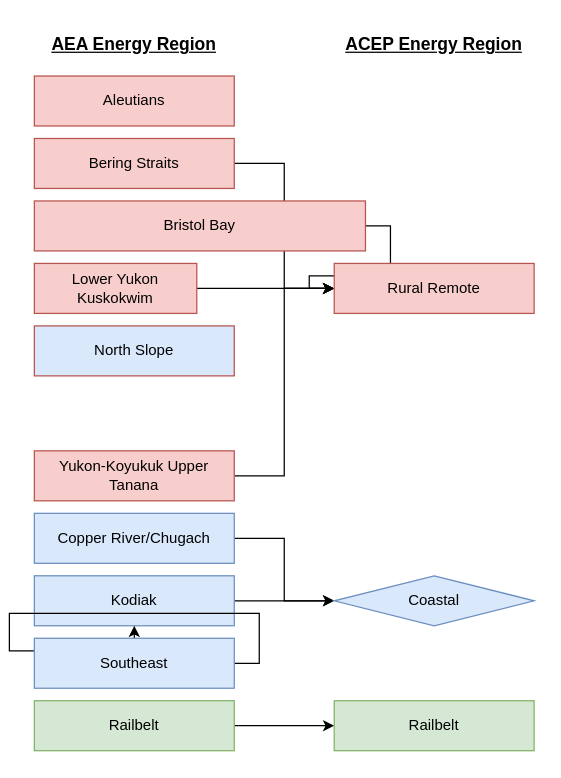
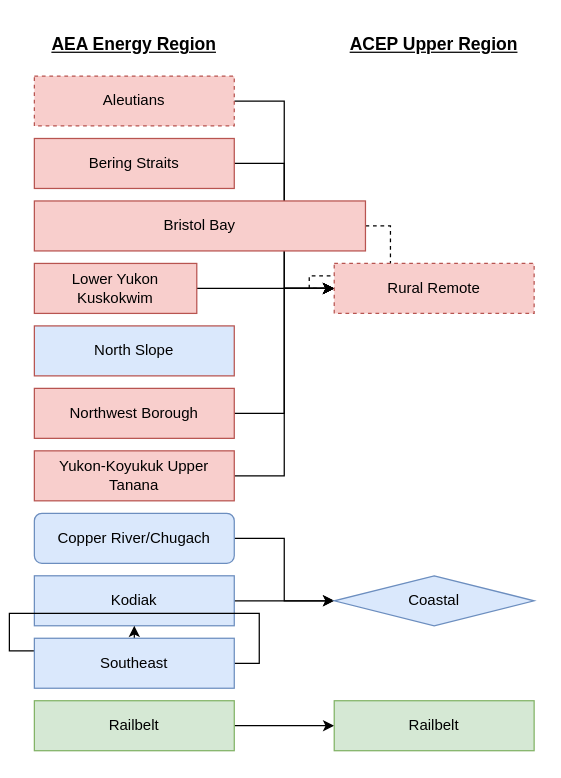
(434, 44) -> (434, 44)
(134, 101) -> (134, 101)
none -> (284, 106)
(391, 233) -> (391, 233)
(434, 288) -> (434, 288)
none -> (134, 413)
none -> (257, 413)
(134, 538) -> (134, 538)
